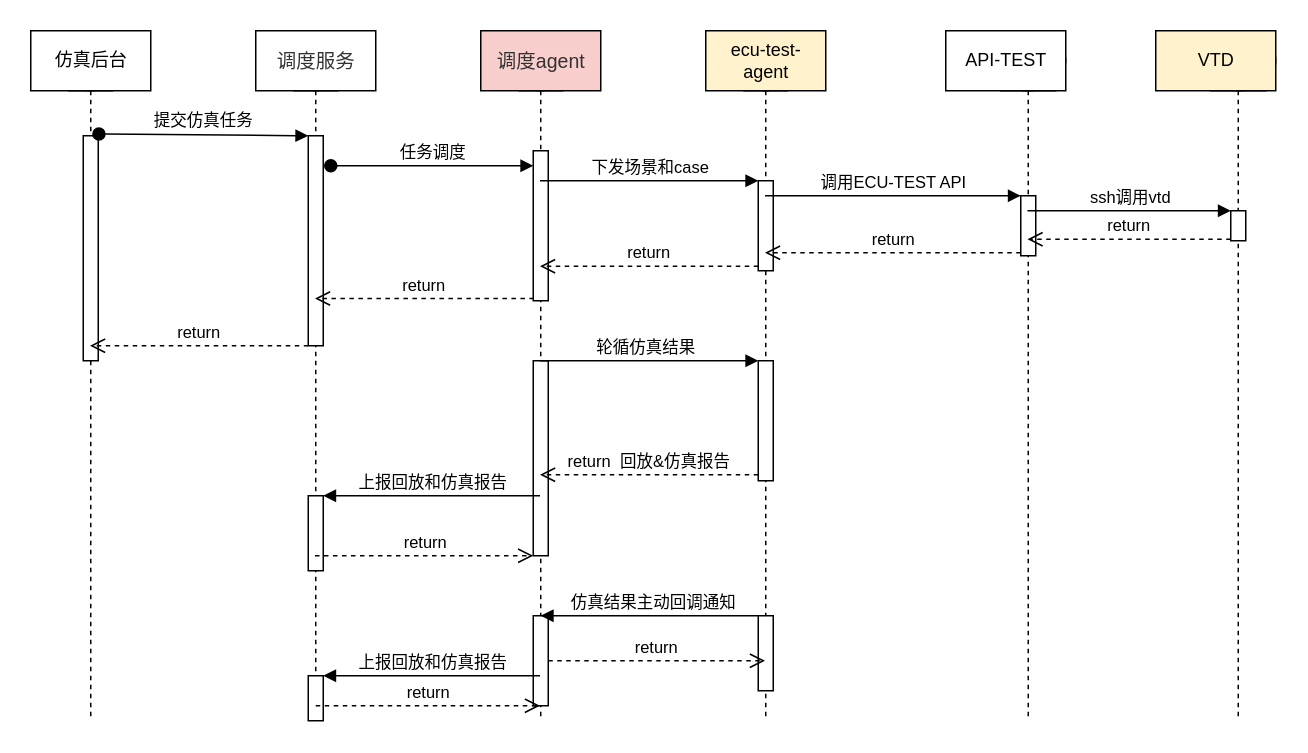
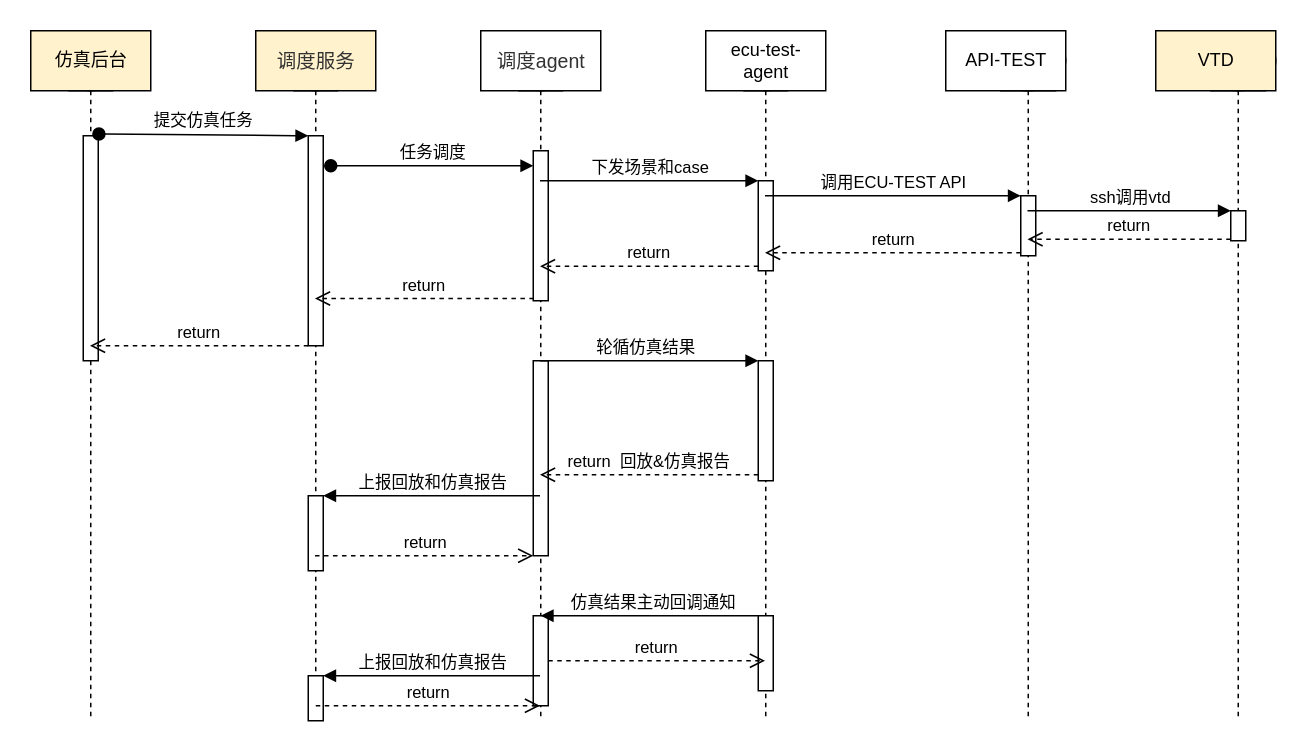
(91, 61) -> (91, 61)
(316, 61) -> (316, 61)
(541, 61) -> (541, 61)
(766, 61) -> (766, 61)
